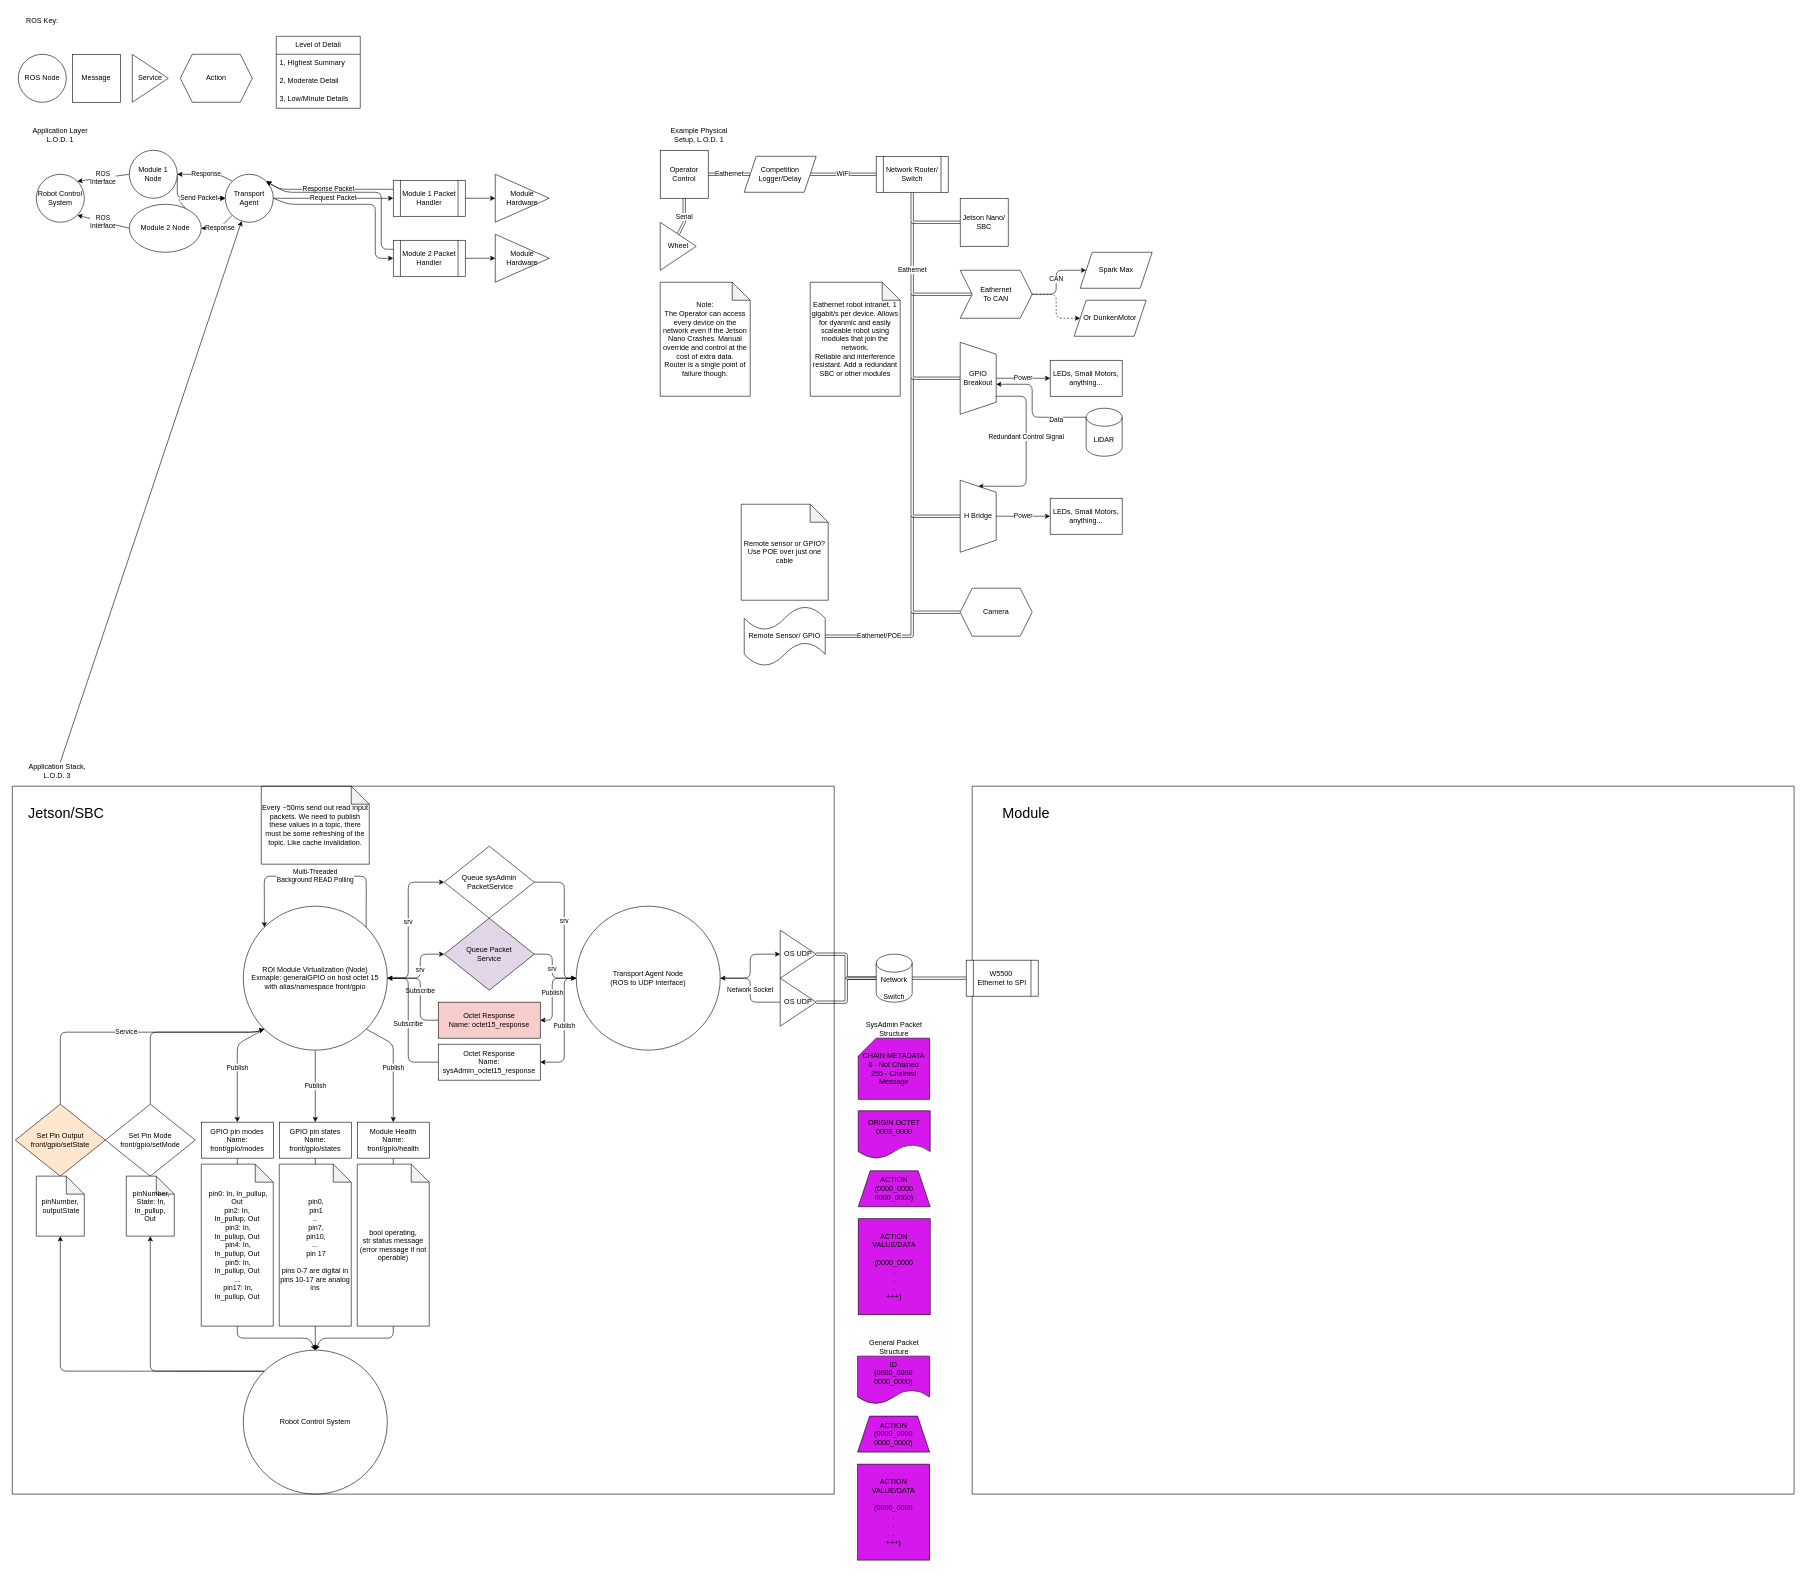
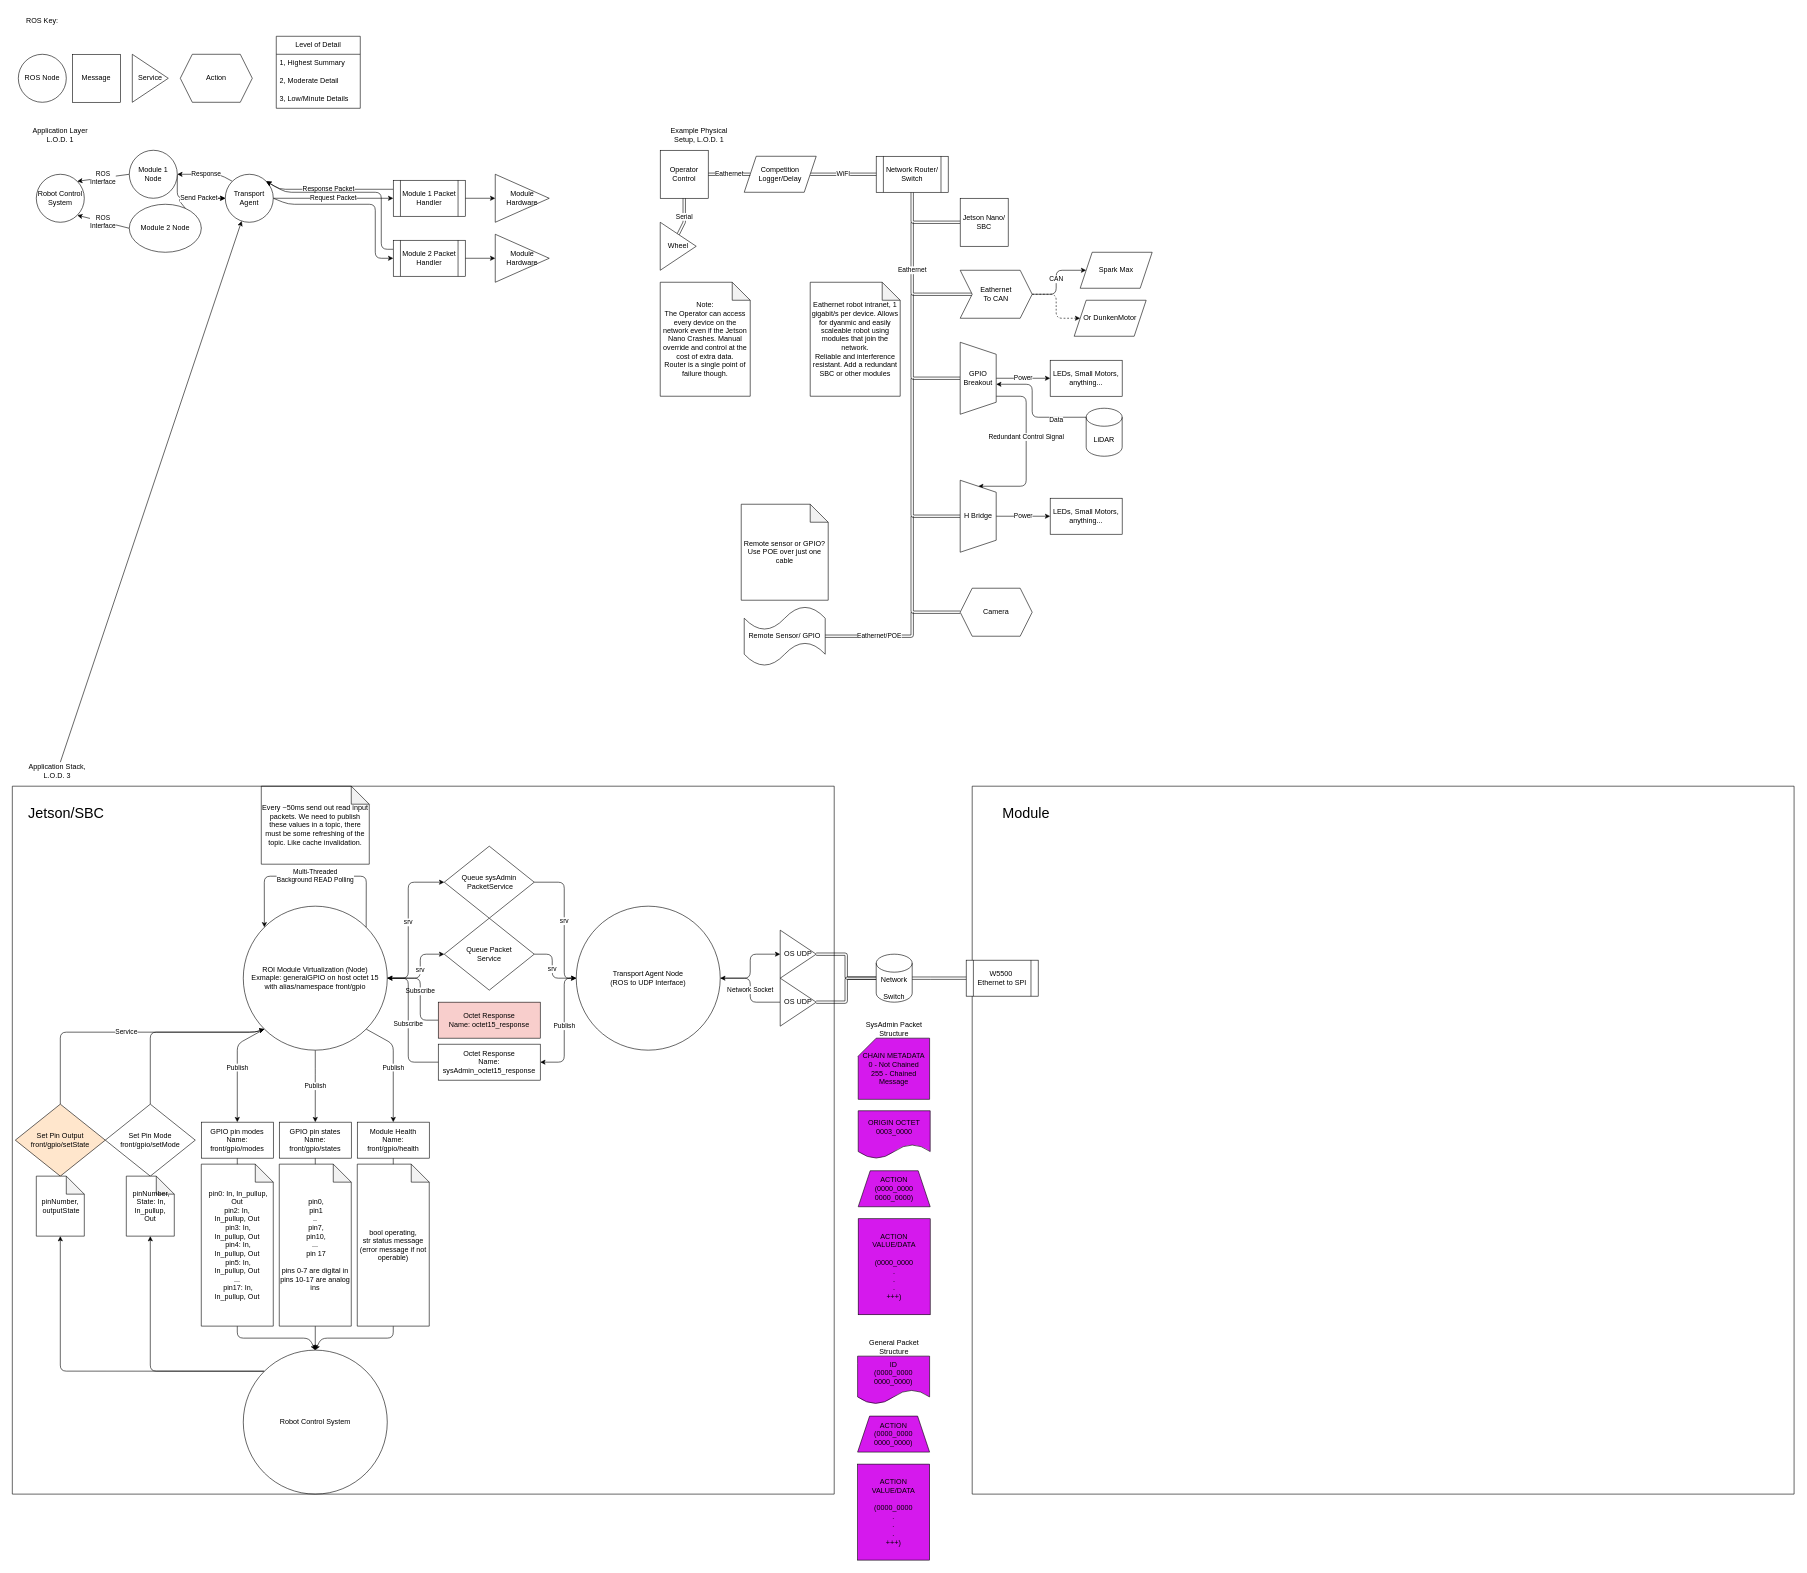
(214, 228) -> none
(489, 954) -> (489, 954)
(552, 988) -> none
